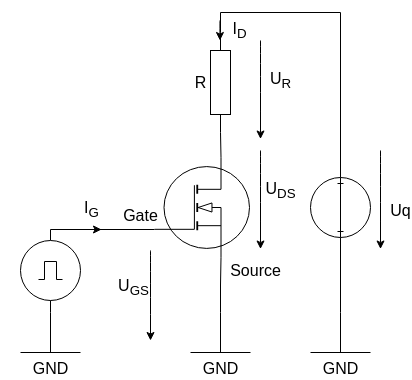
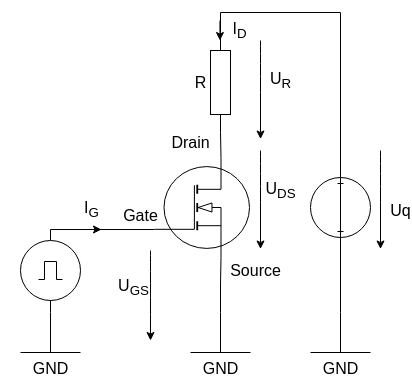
none -> (191, 143)
